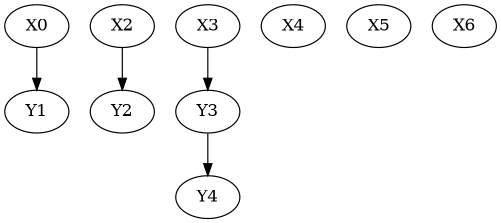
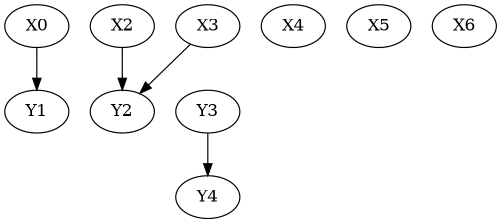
(208, 63) -> (169, 65)
